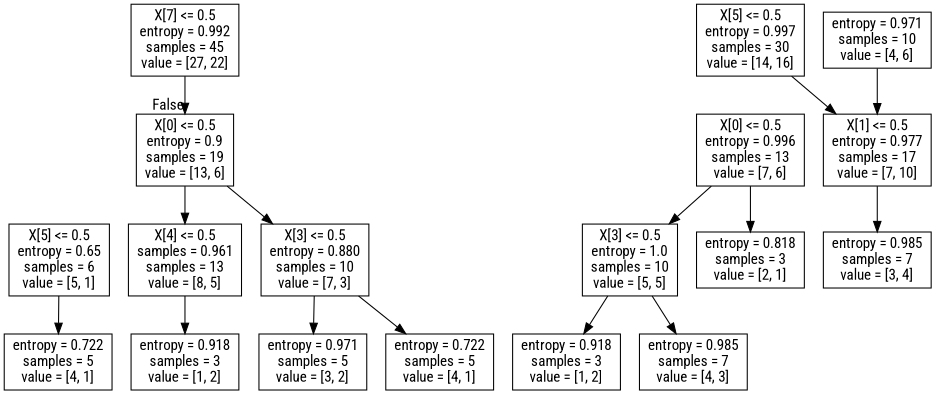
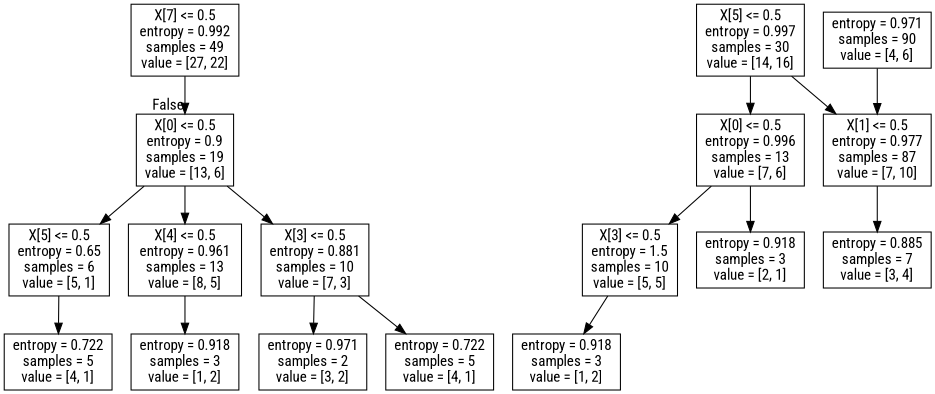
(185, 40) -> (185, 40)
(877, 40) -> (877, 40)
none -> (750, 90)
(877, 150) -> (877, 150)
none -> (126, 201)
(185, 260) -> (185, 260)
(315, 260) -> (315, 260)
(630, 260) -> (630, 260)
(750, 260) -> (750, 260)
(877, 260) -> (877, 260)
(313, 362) -> (313, 362)
(693, 362) -> none
